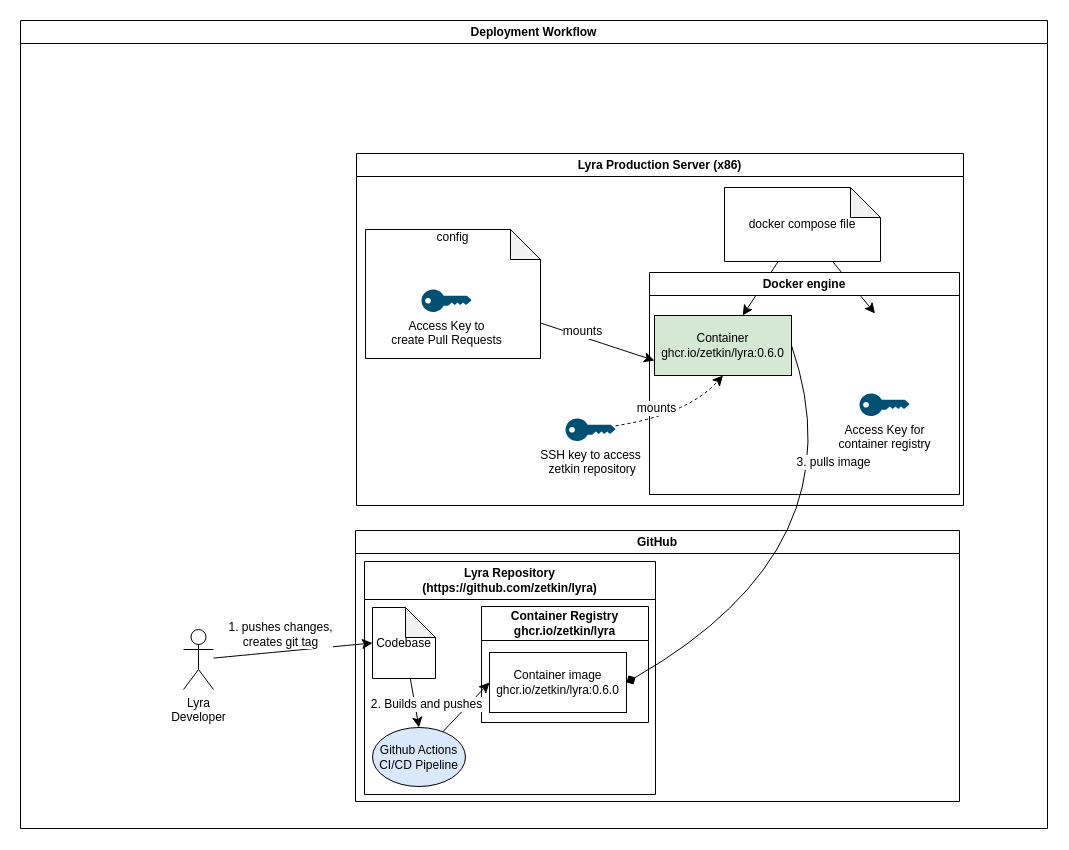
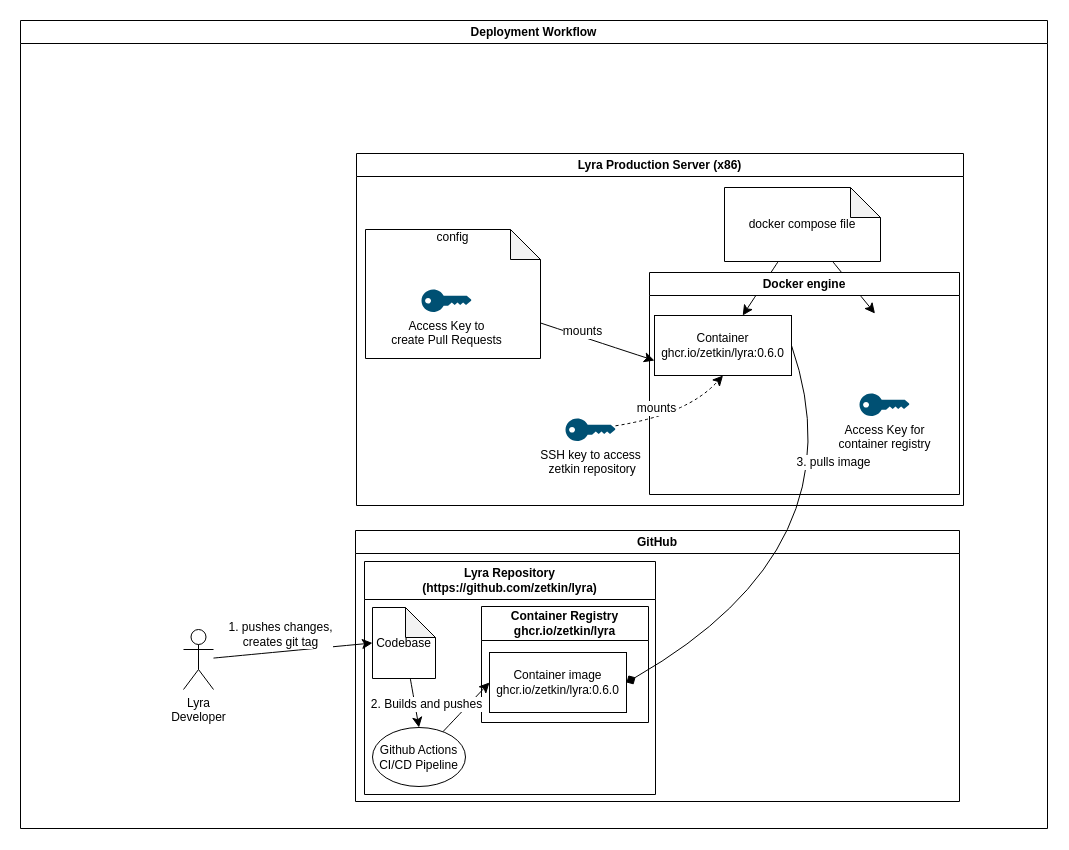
(723, 346) -> (723, 346)
(419, 757) -> (419, 757)
